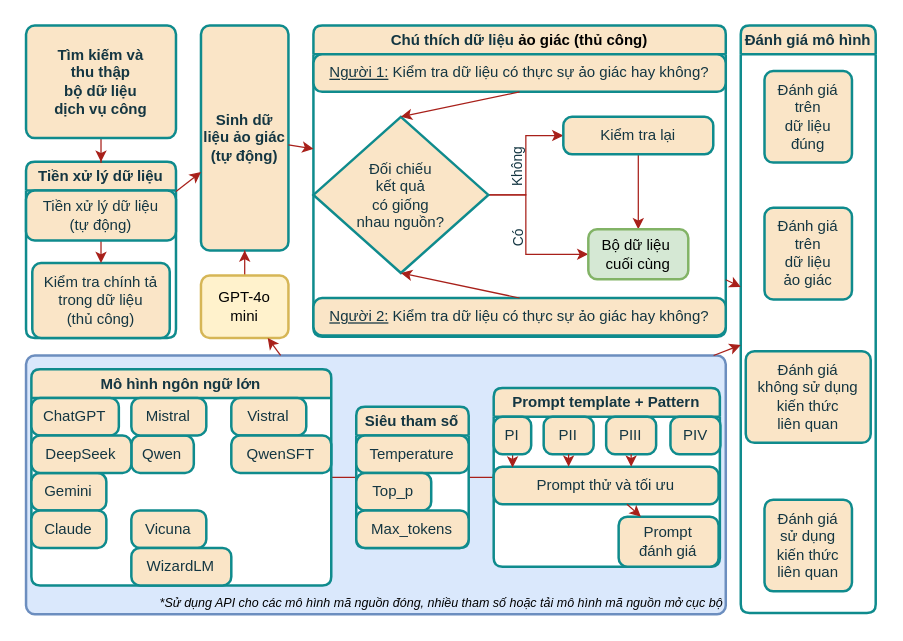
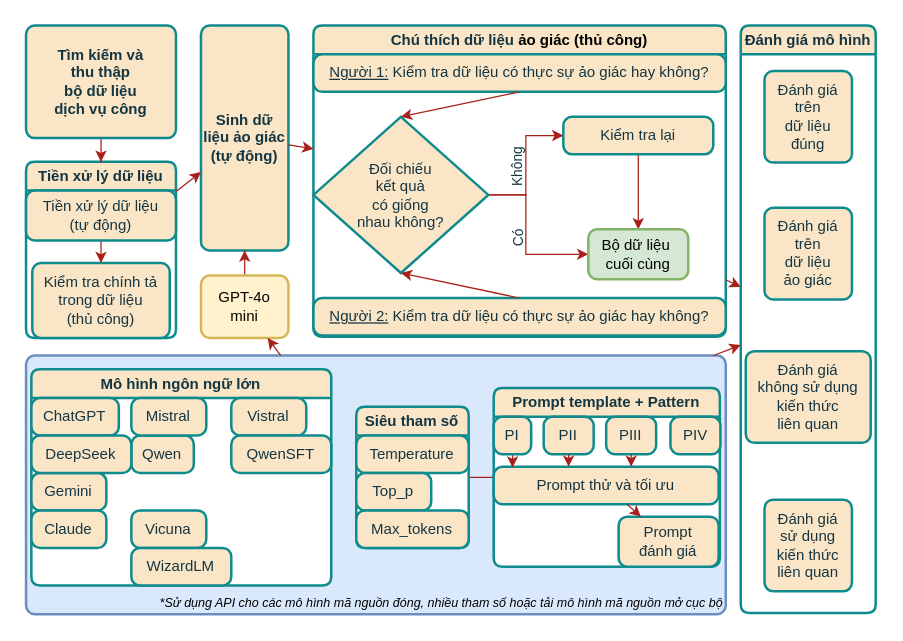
(401, 196) -> (401, 196)
(344, 478) -> none
